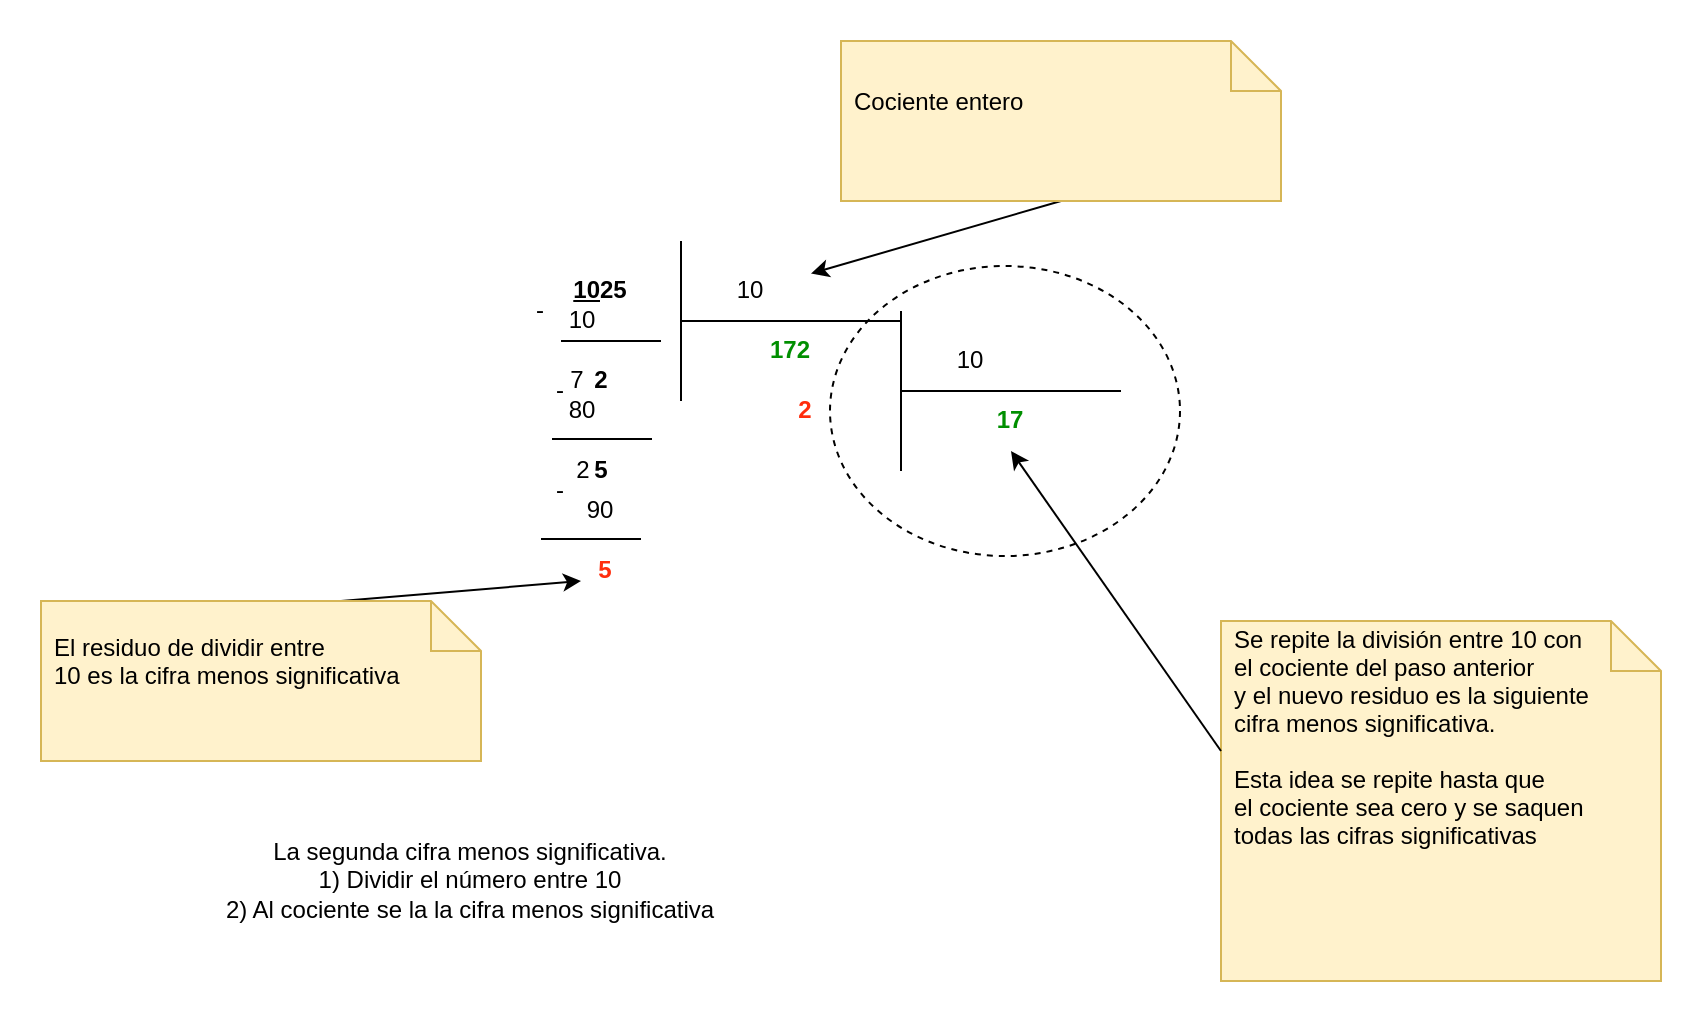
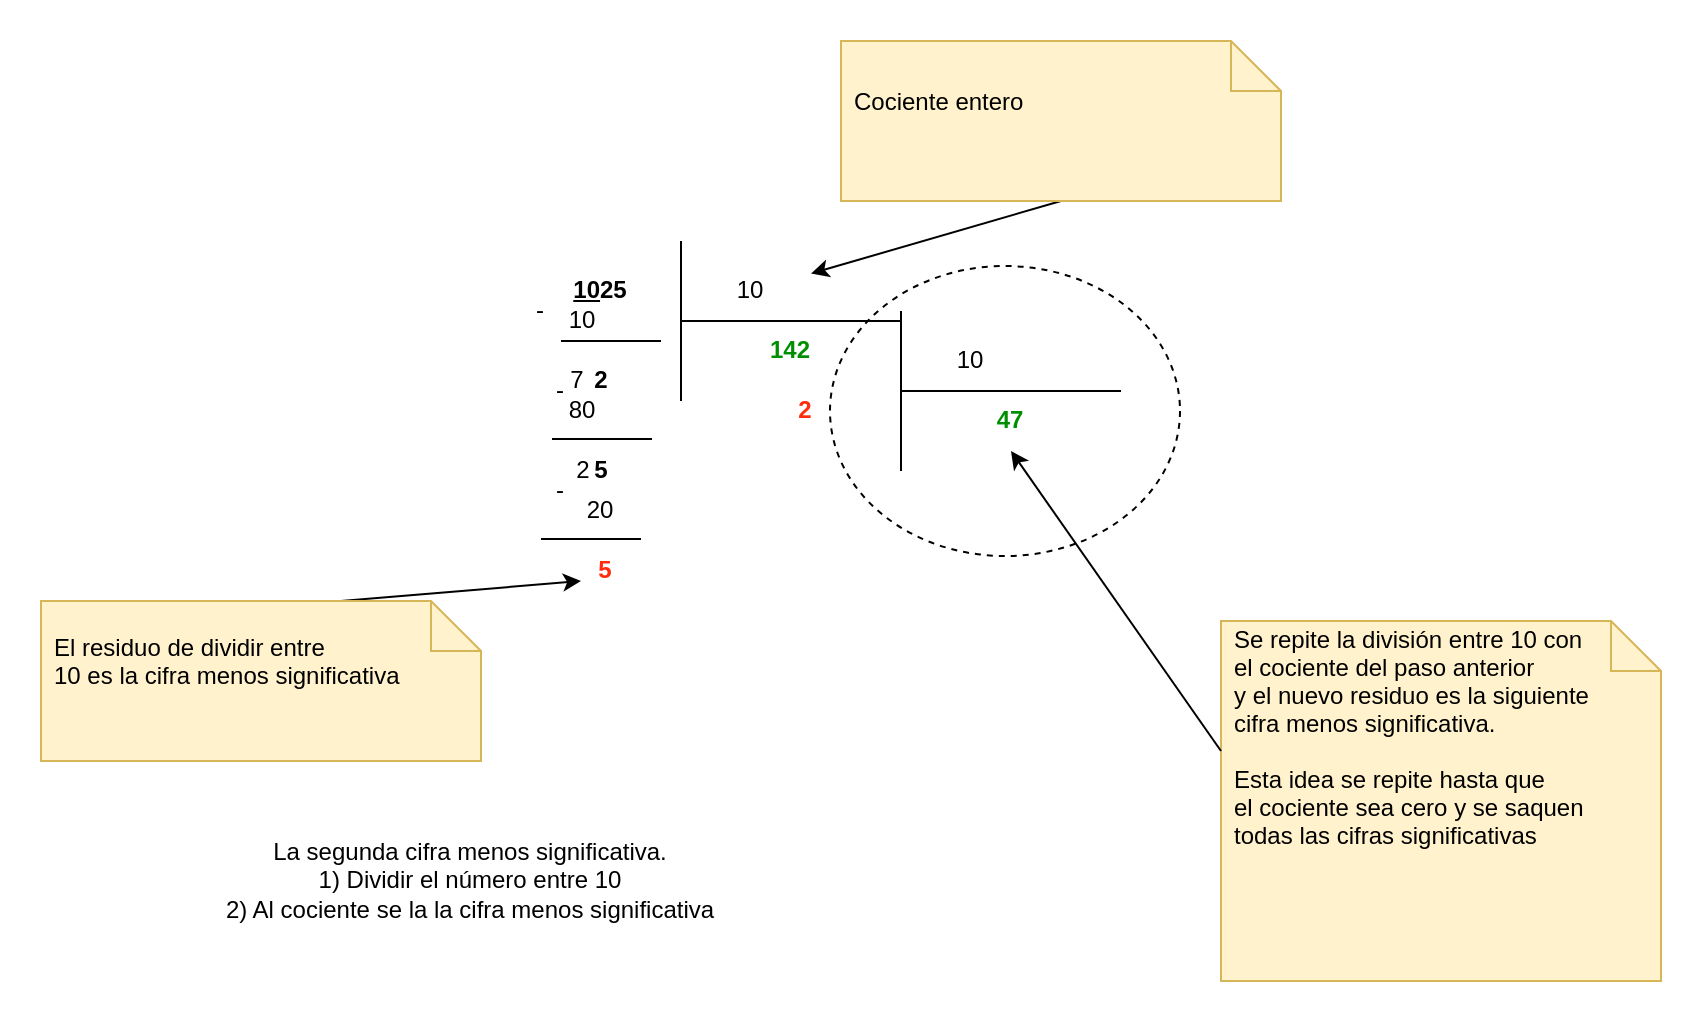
(791, 351) -> (791, 351)
(1011, 421) -> (1011, 421)
(601, 511) -> (601, 511)
